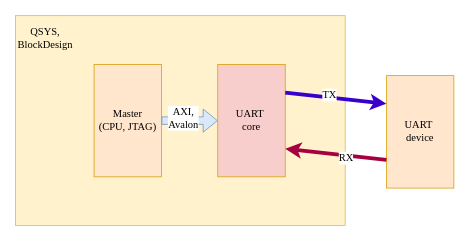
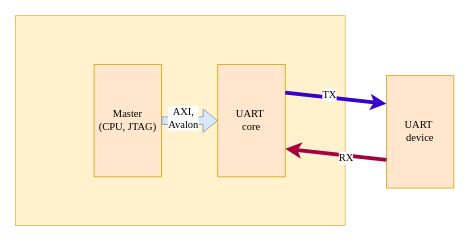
(45, 38) -> none
(252, 120) -> (252, 120)
